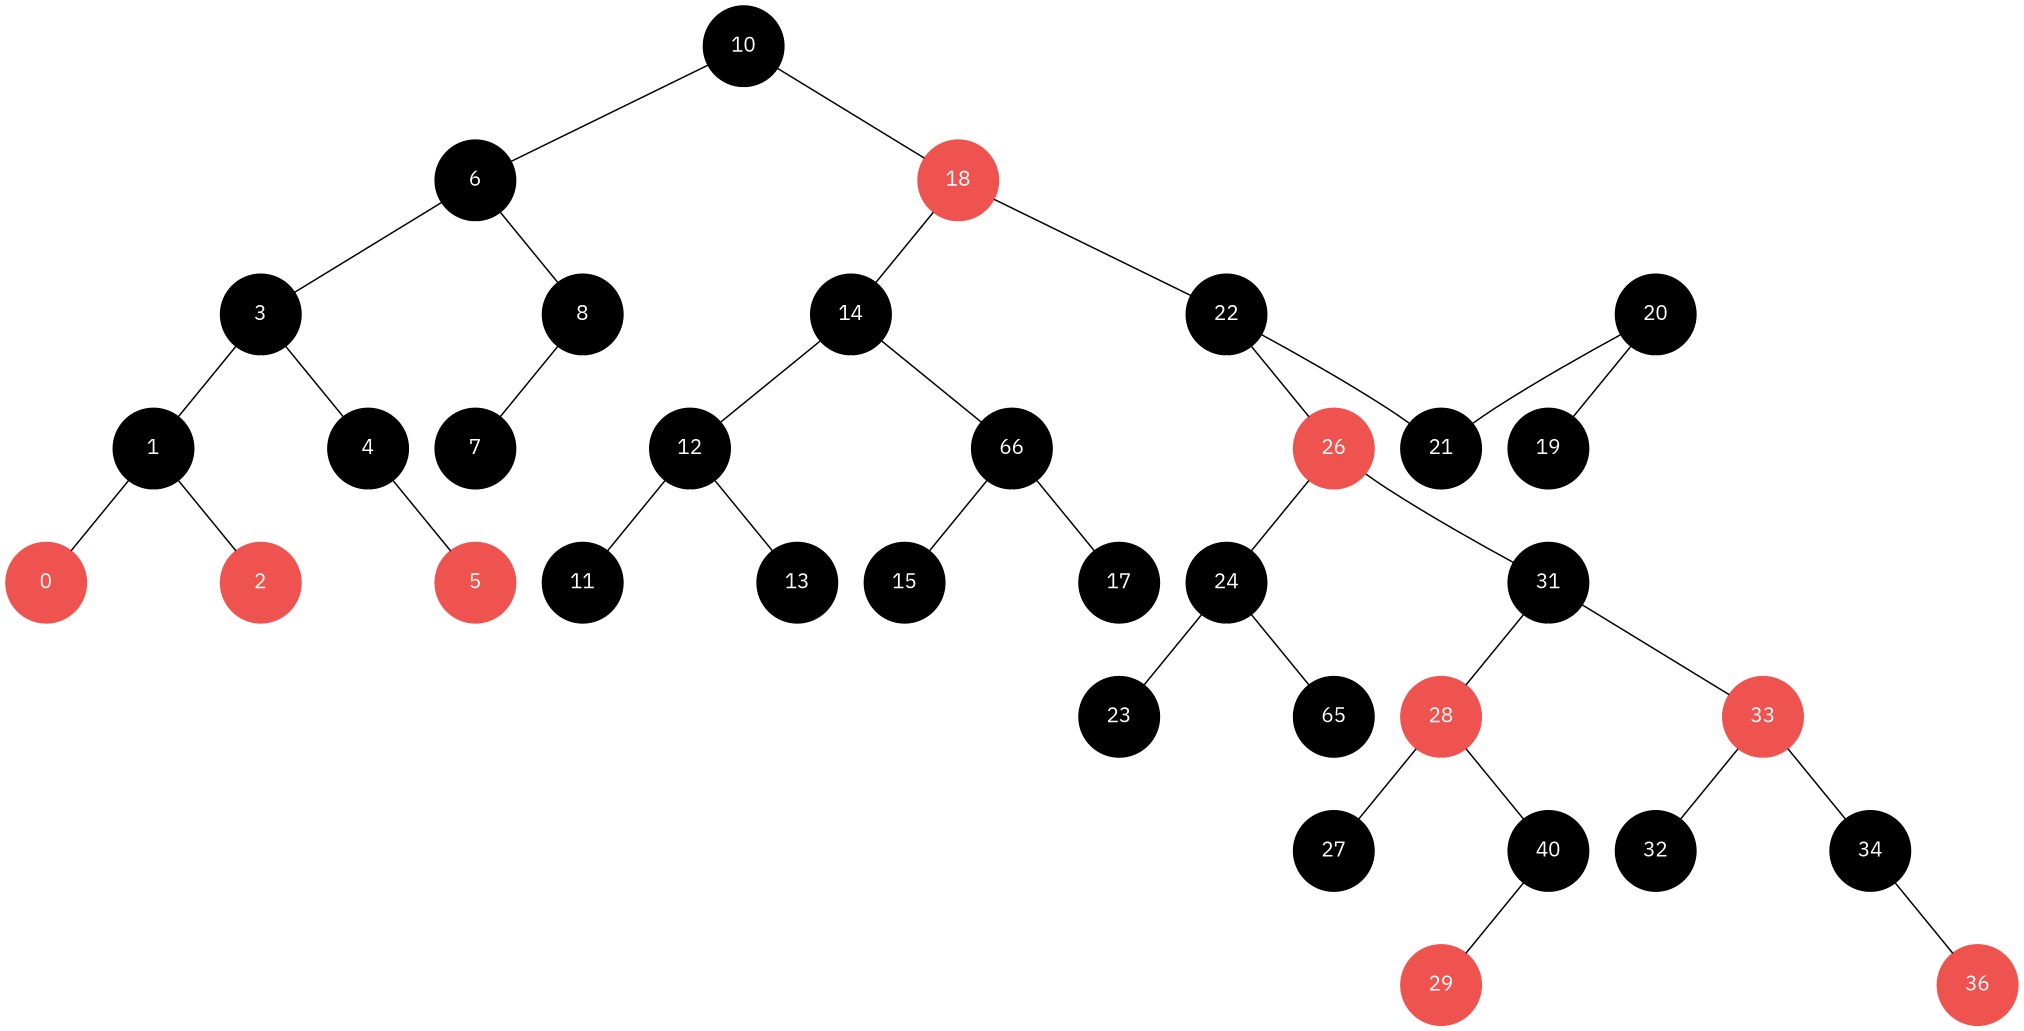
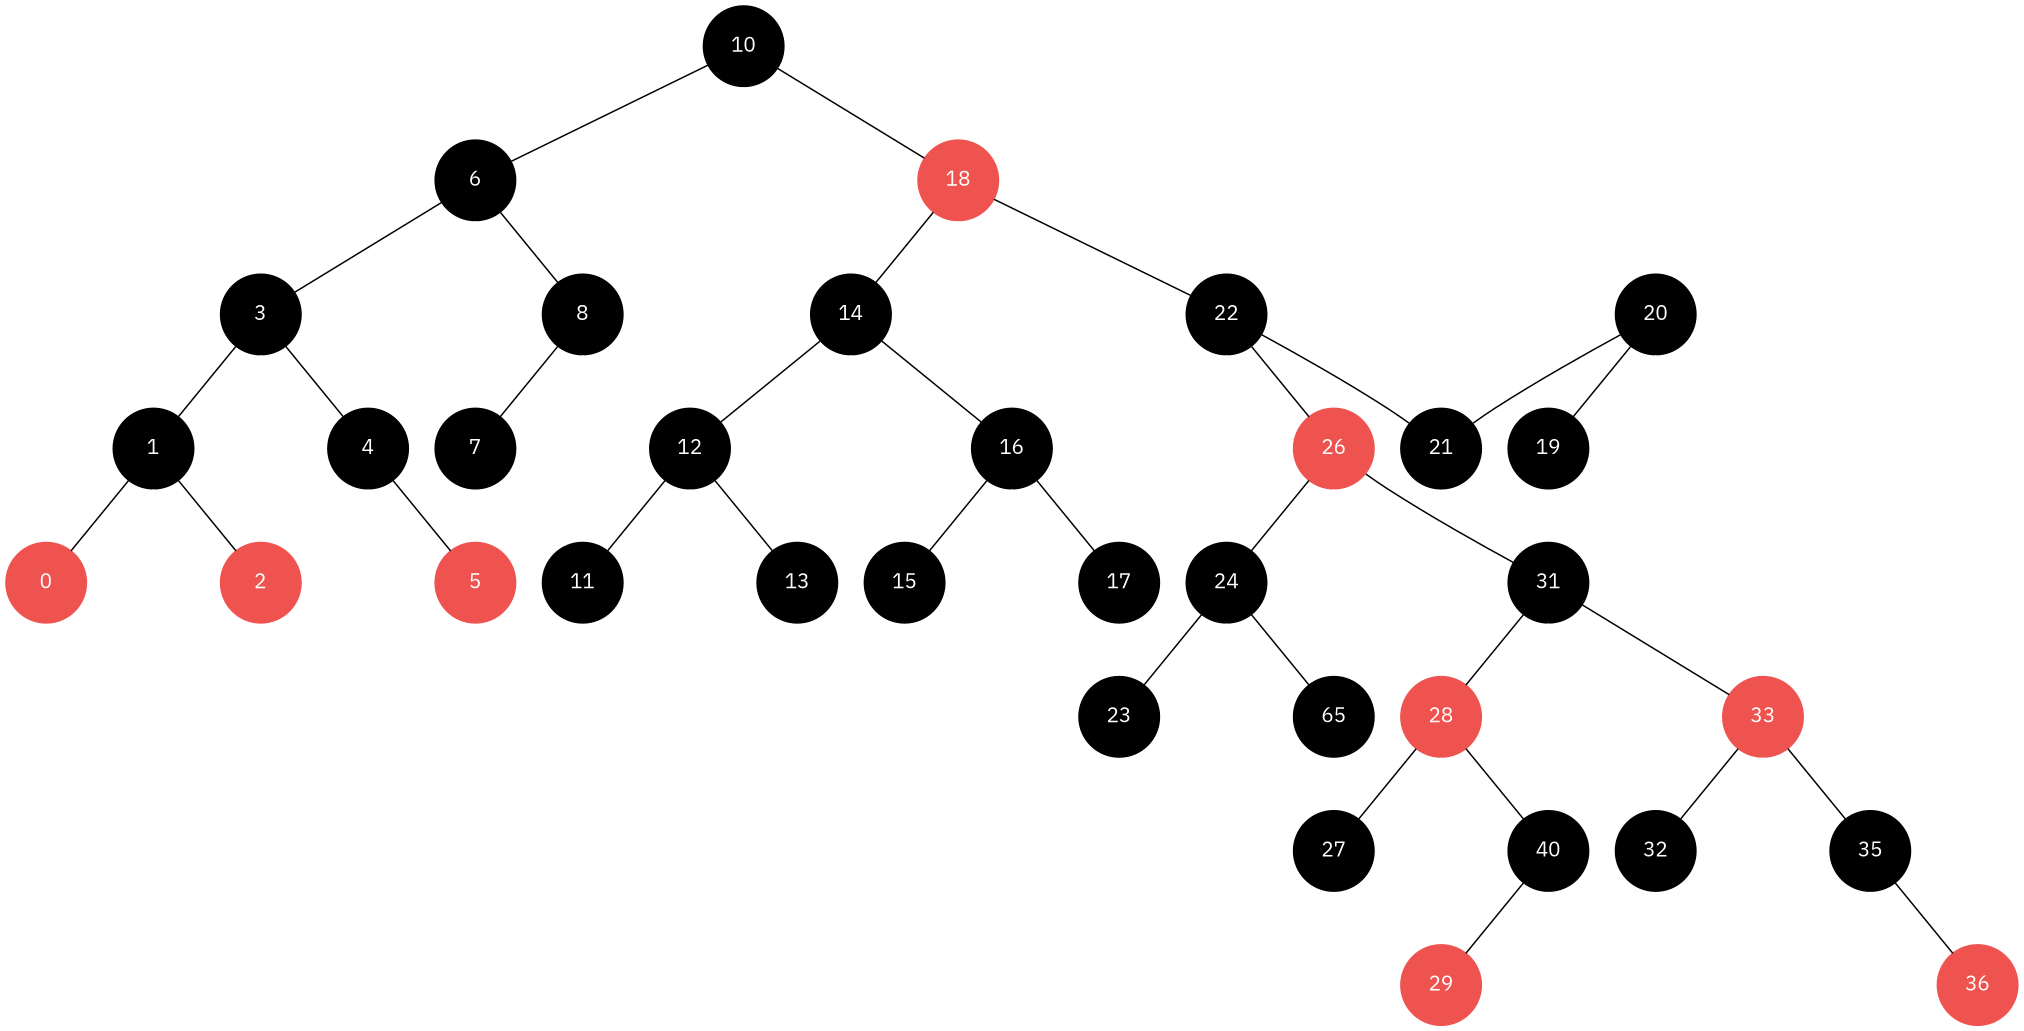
(1012, 449) -> (1012, 449)
(1870, 851) -> (1870, 851)
